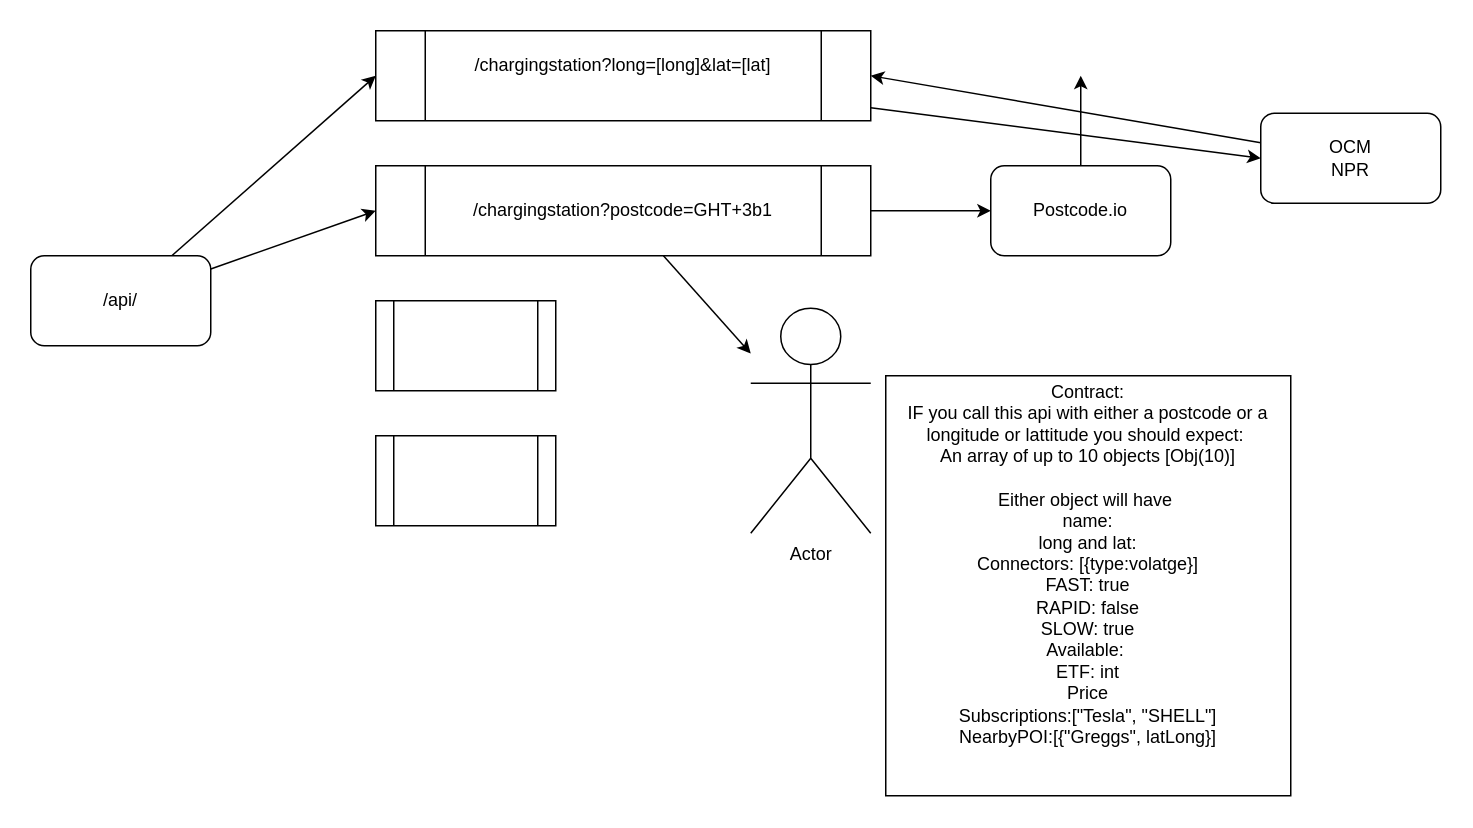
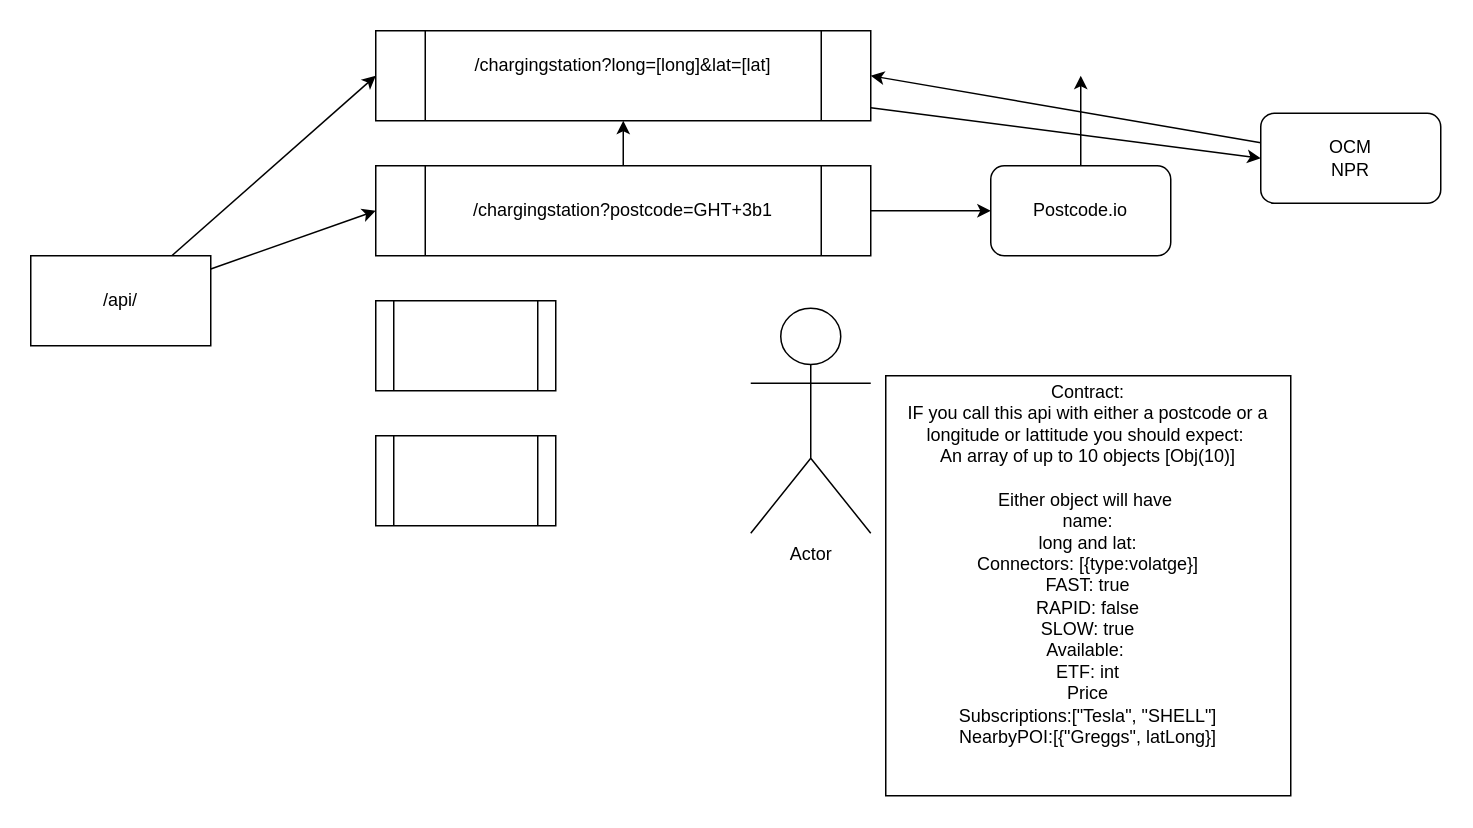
(121, 301) -> (121, 301)
(704, 301) -> (623, 149)
